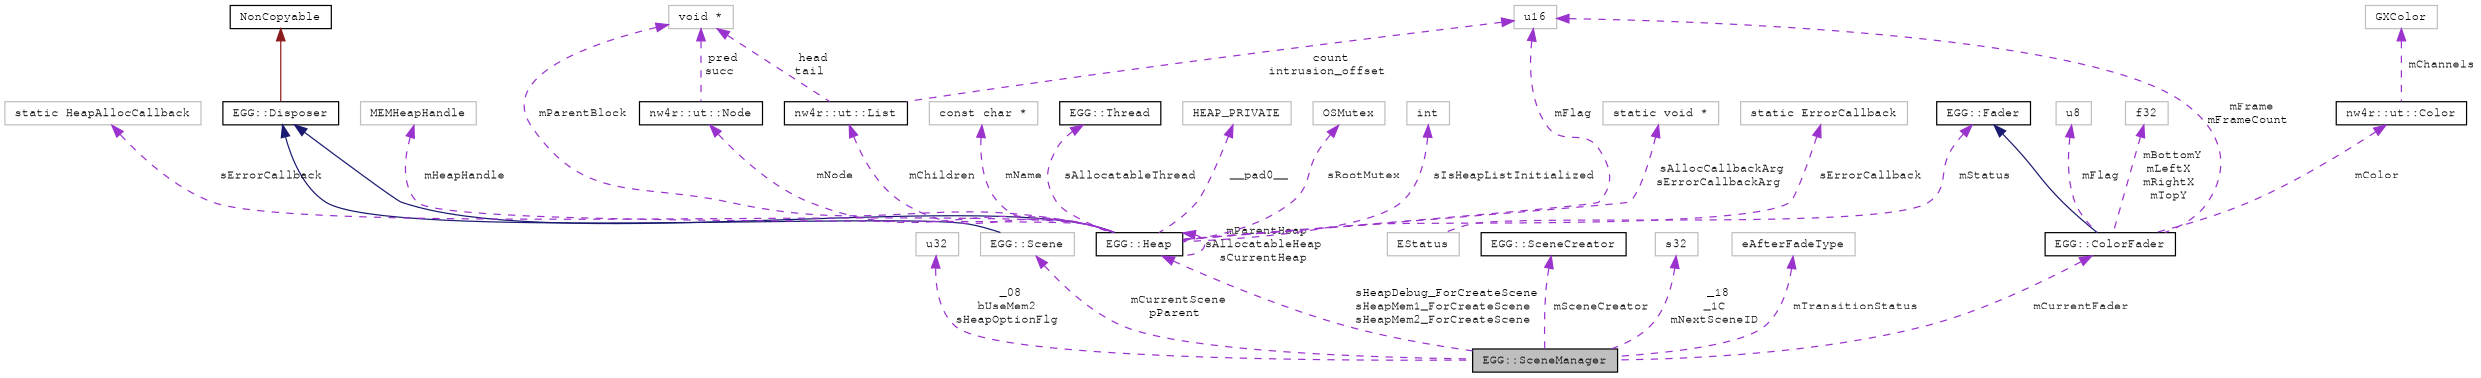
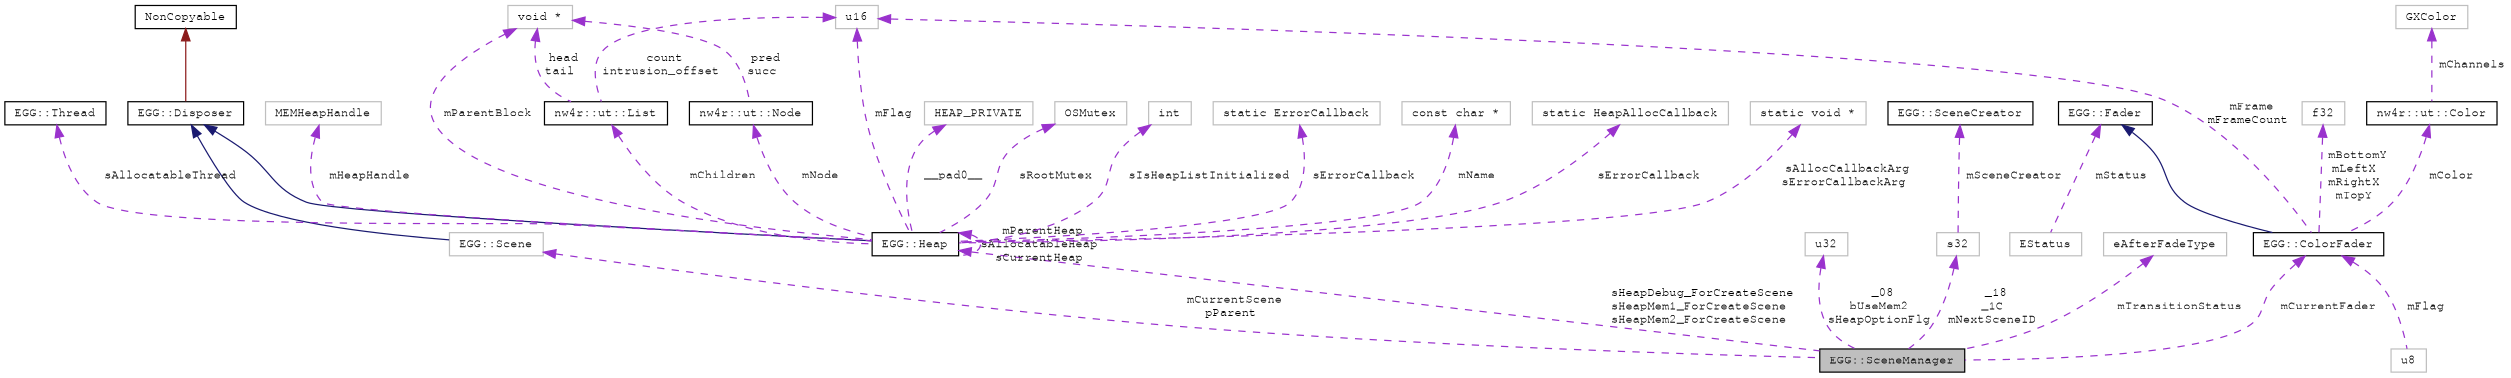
(2071, 189) -> (2390, 299)
(1545, 309) -> (1959, 185)
